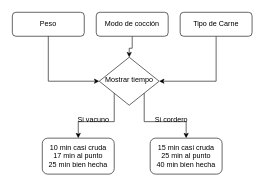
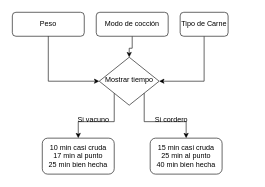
(216, 24) -> (204, 24)
